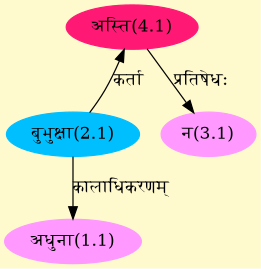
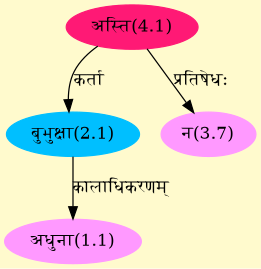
(106, 88) -> (76, 69)
(209, 134) -> (209, 134)
